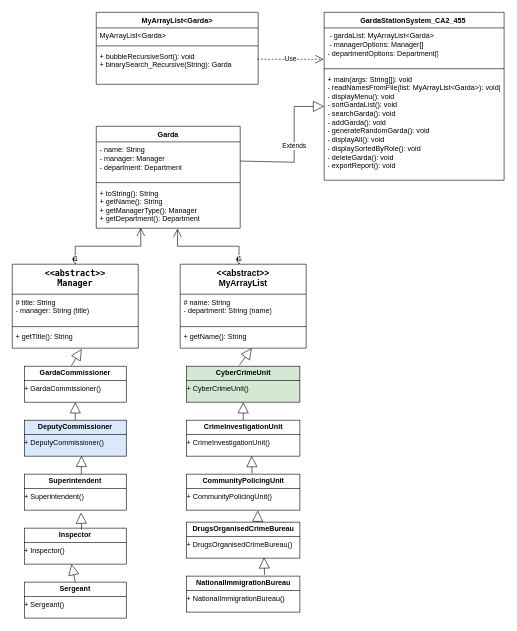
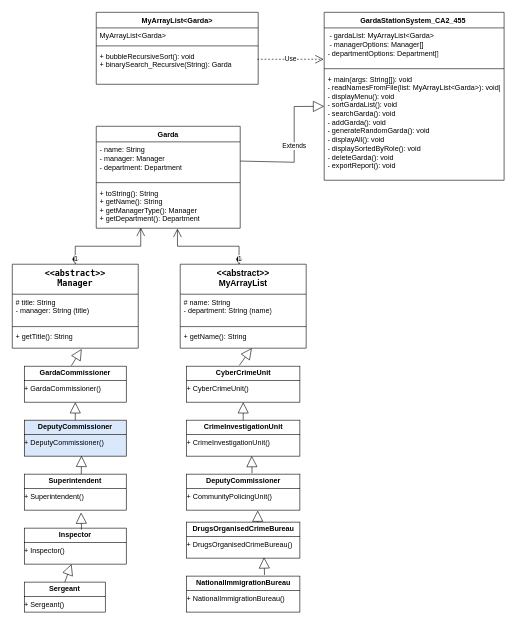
(243, 384) -> (243, 384)
(233, 483) -> (233, 483)
(75, 600) -> (65, 597)
